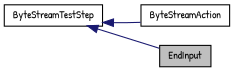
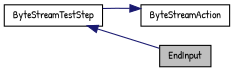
(127, 23) -> (116, 8)
